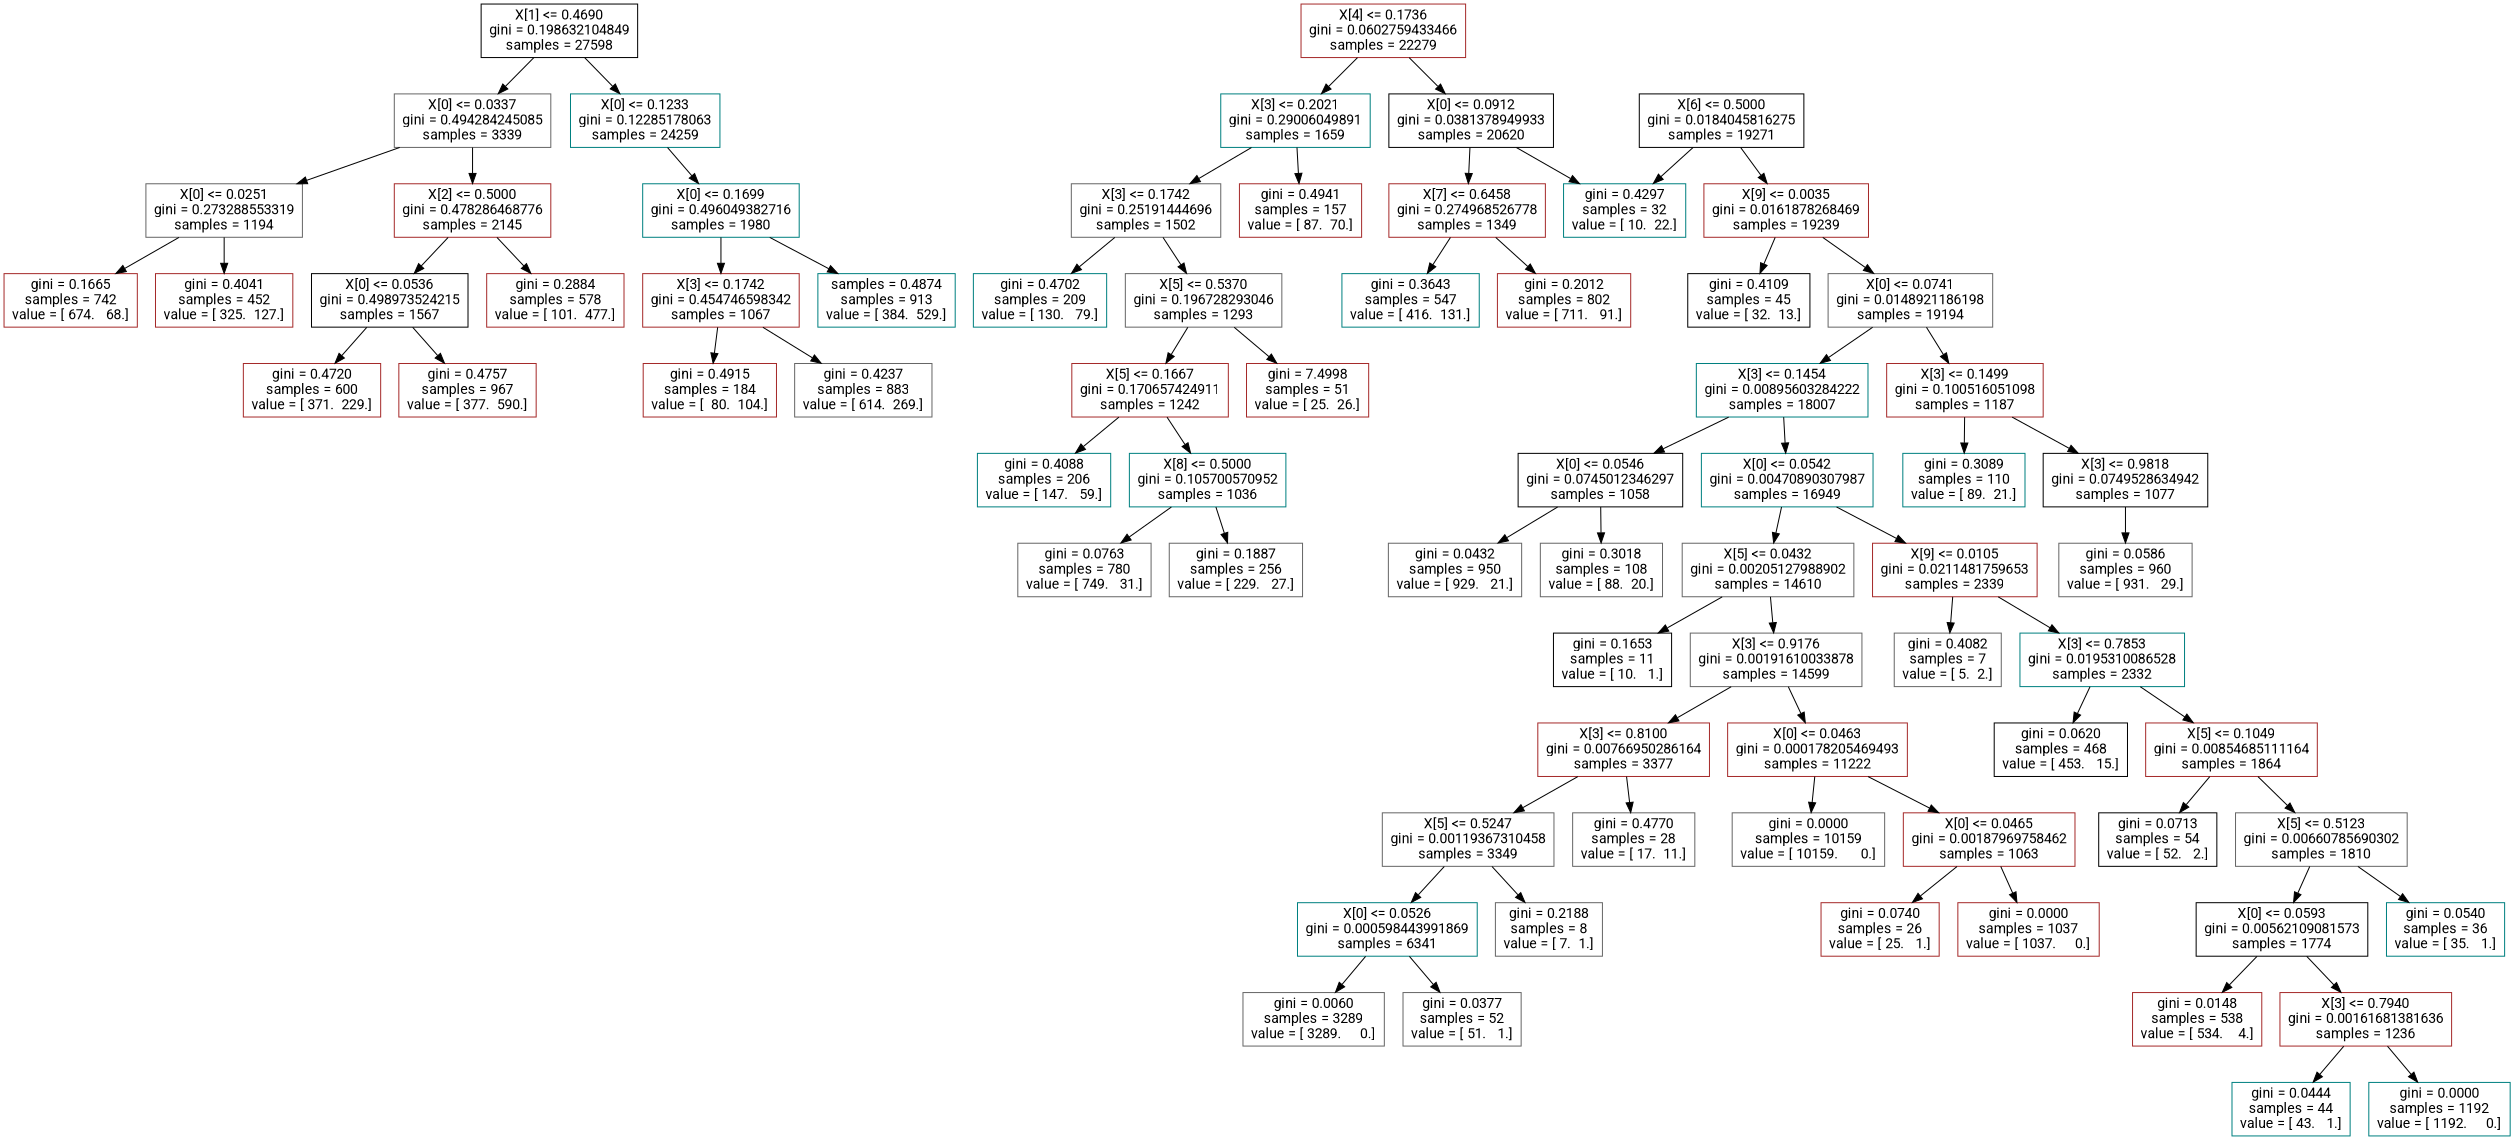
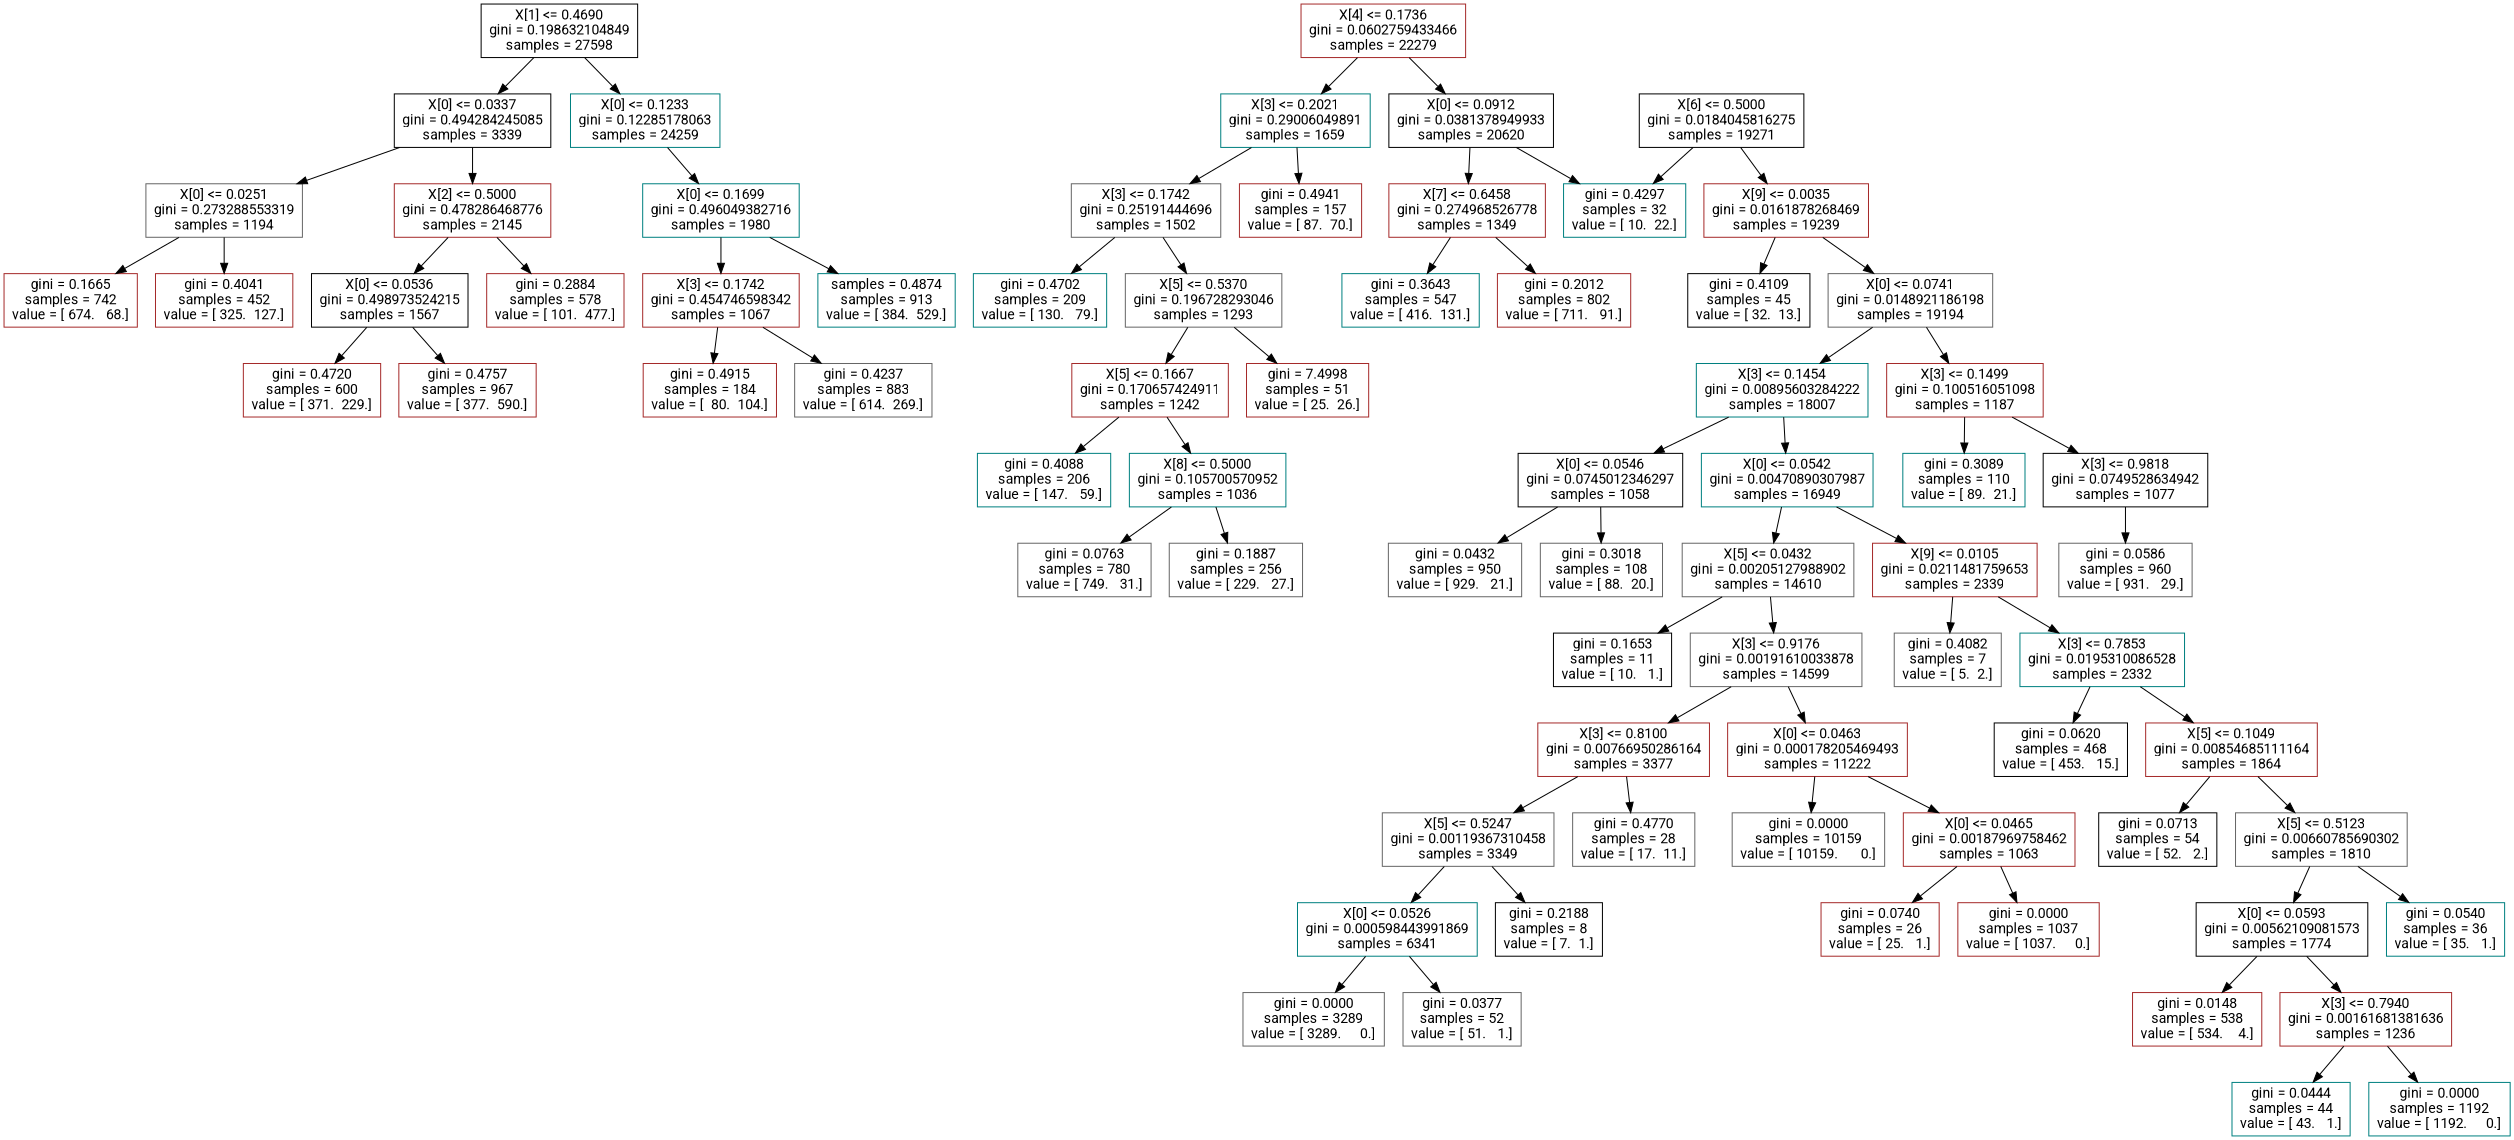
(473, 121) -> (473, 121)
(1549, 929) -> (1549, 929)
(1314, 1019) -> (1314, 1019)
